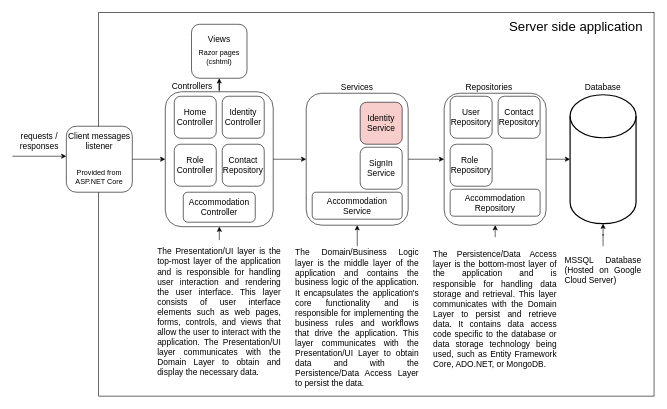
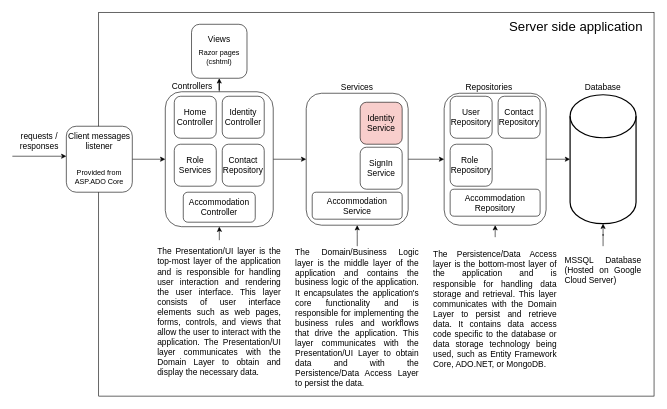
(195, 165) -> (195, 165)
(99, 177) -> (99, 177)
